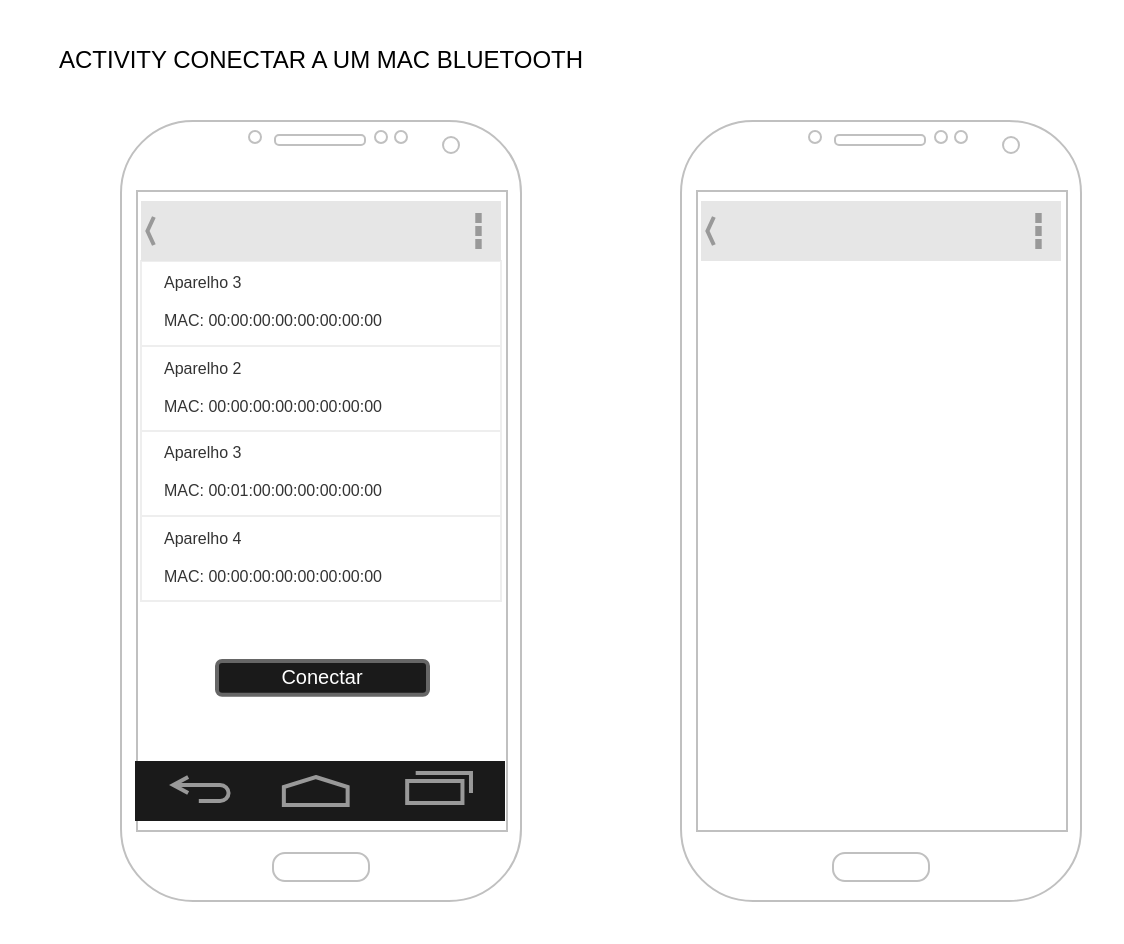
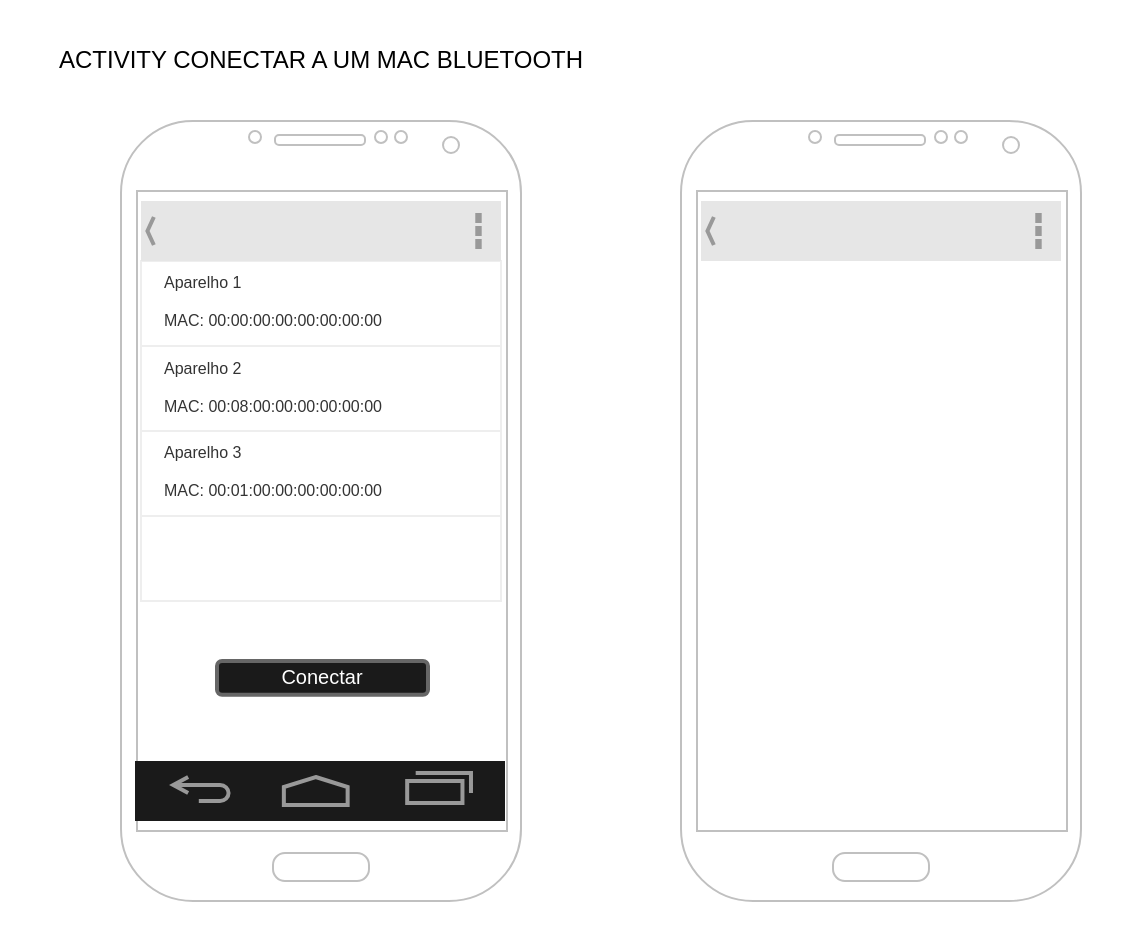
(272, 303) -> (272, 303)
(272, 389) -> (272, 389)
(321, 559) -> none
